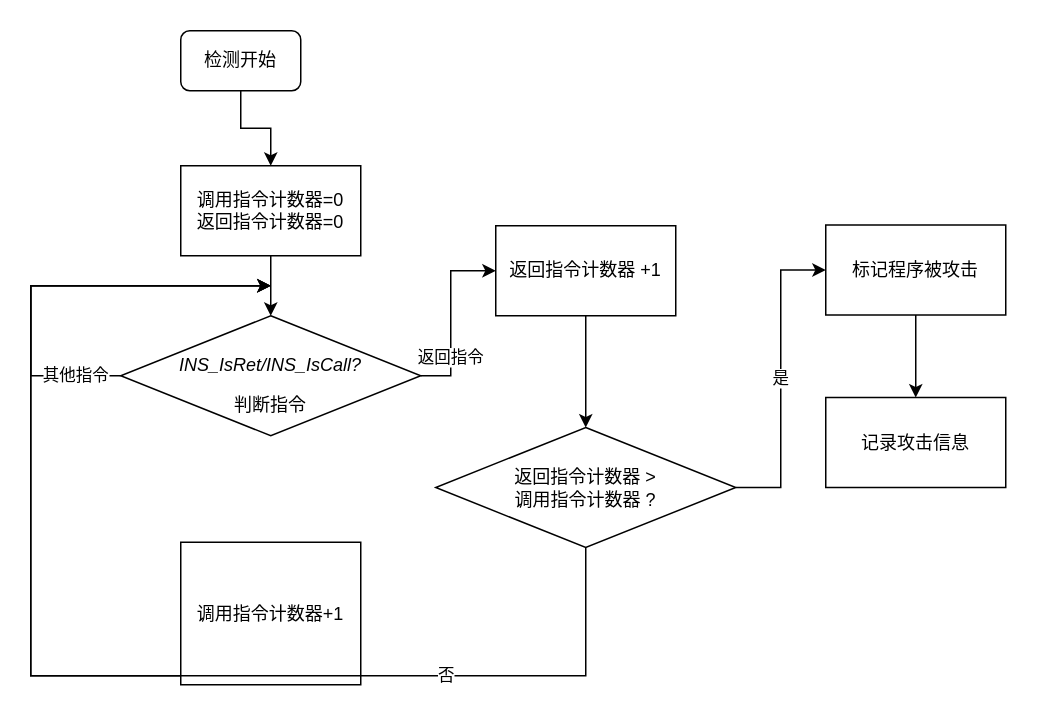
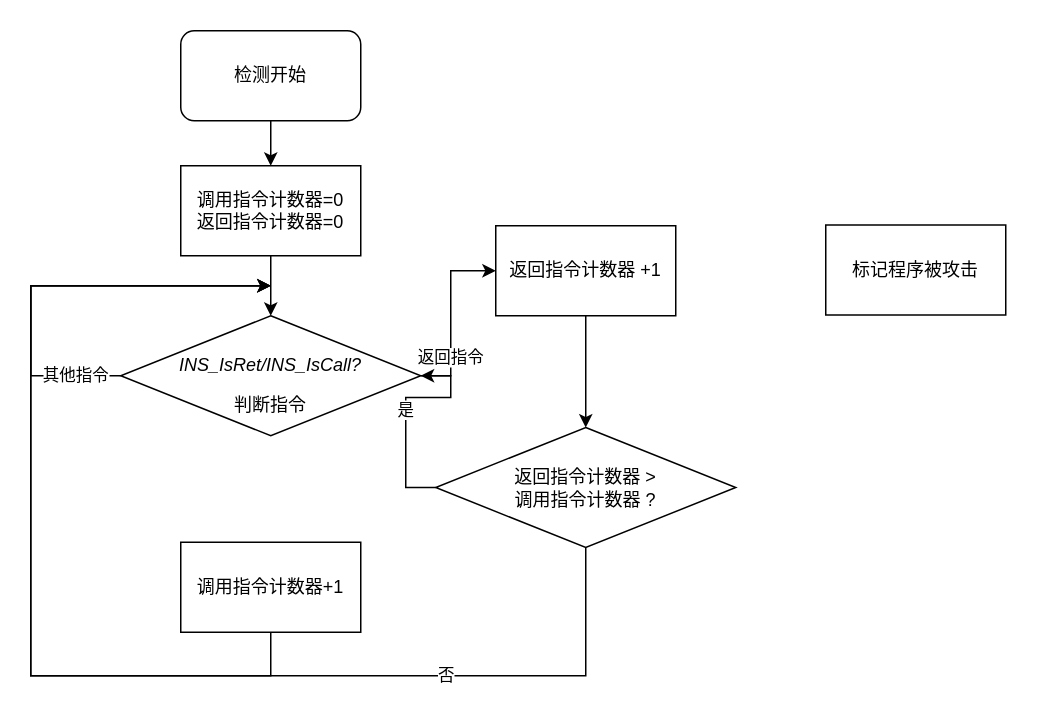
(241, 61) -> (271, 76)
(916, 351) -> none
(781, 384) -> (406, 425)
(916, 443) -> none
(271, 614) -> (271, 587)
